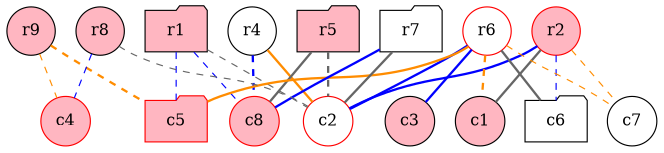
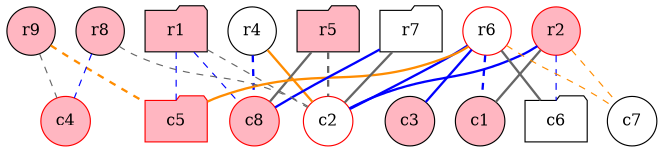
(48, 76) -> (48, 76)
(484, 77) -> (484, 77)
